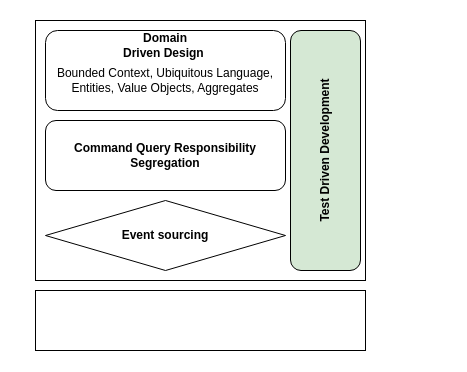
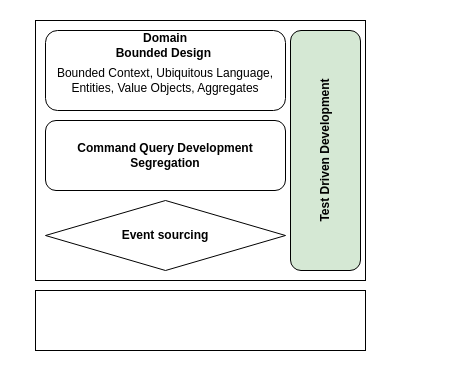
(166, 46) -> (166, 46)
(166, 156) -> (166, 156)
